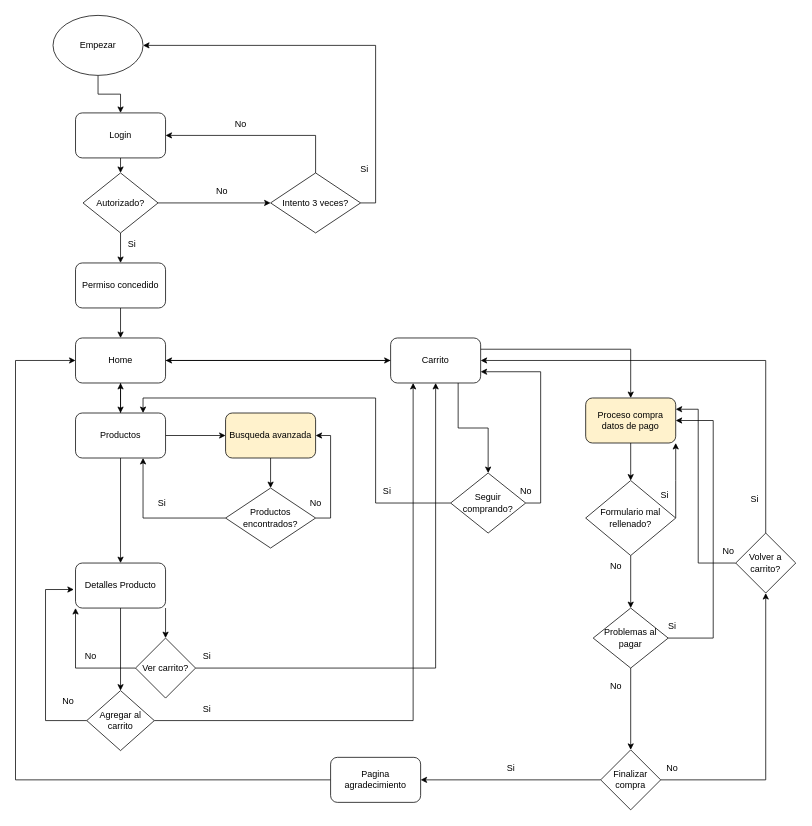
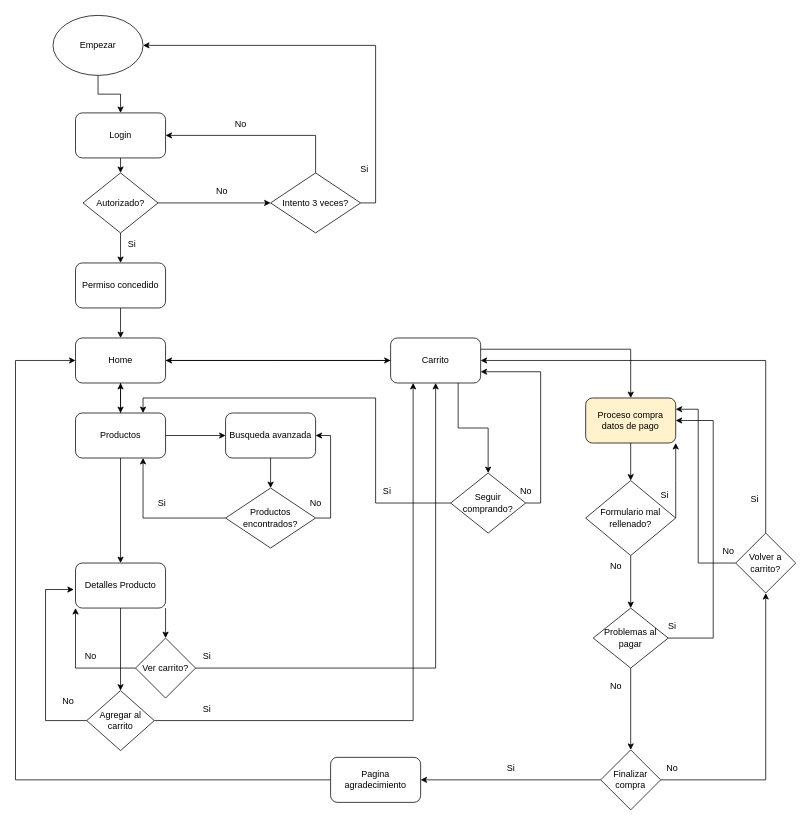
(270, 435) -> (270, 435)
